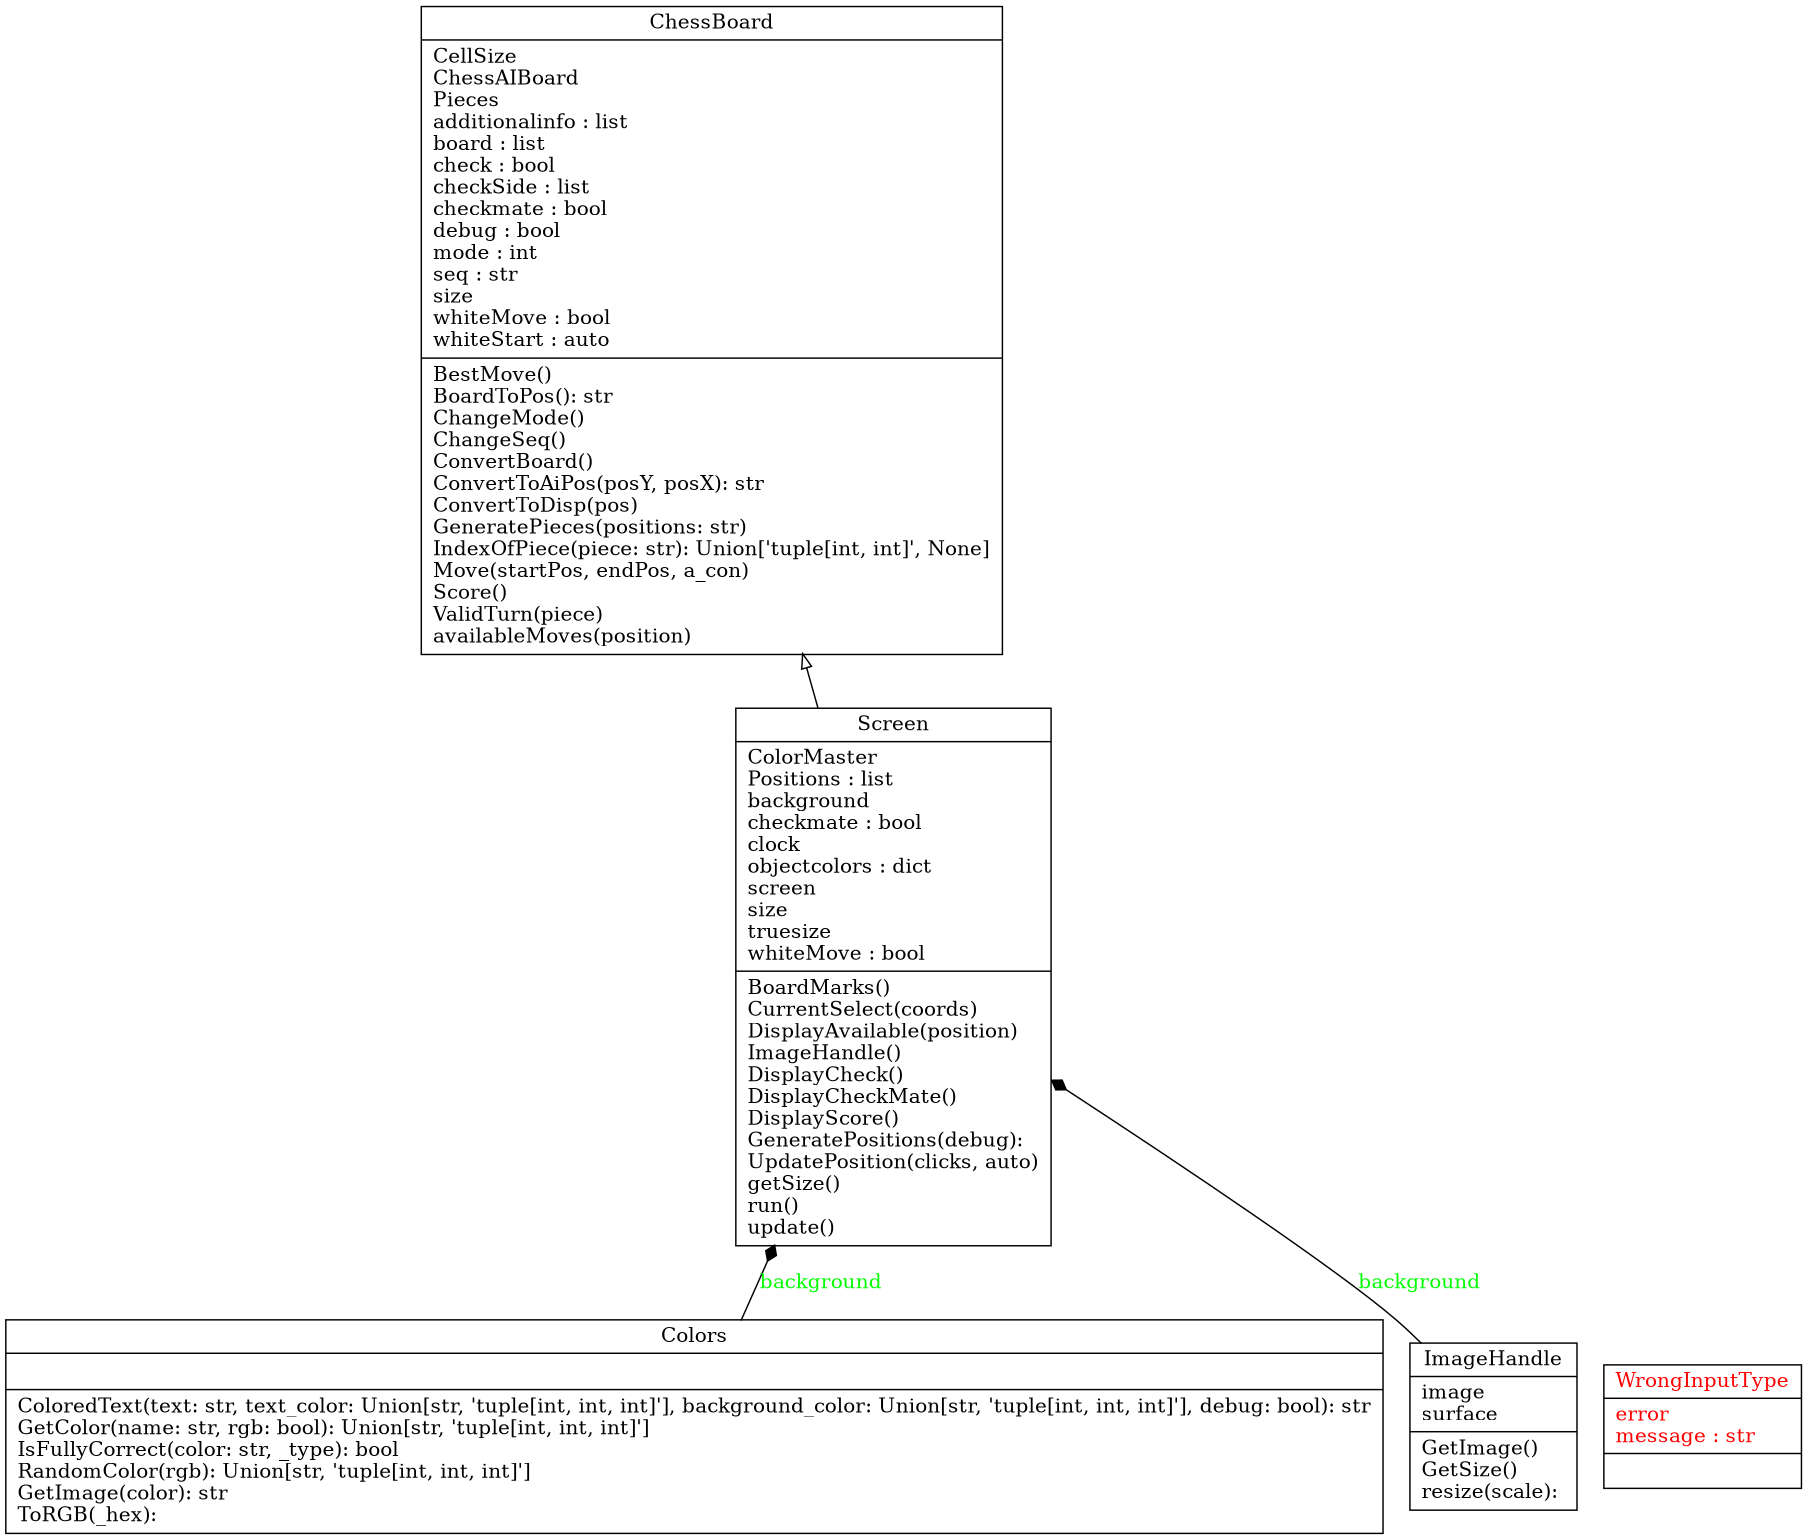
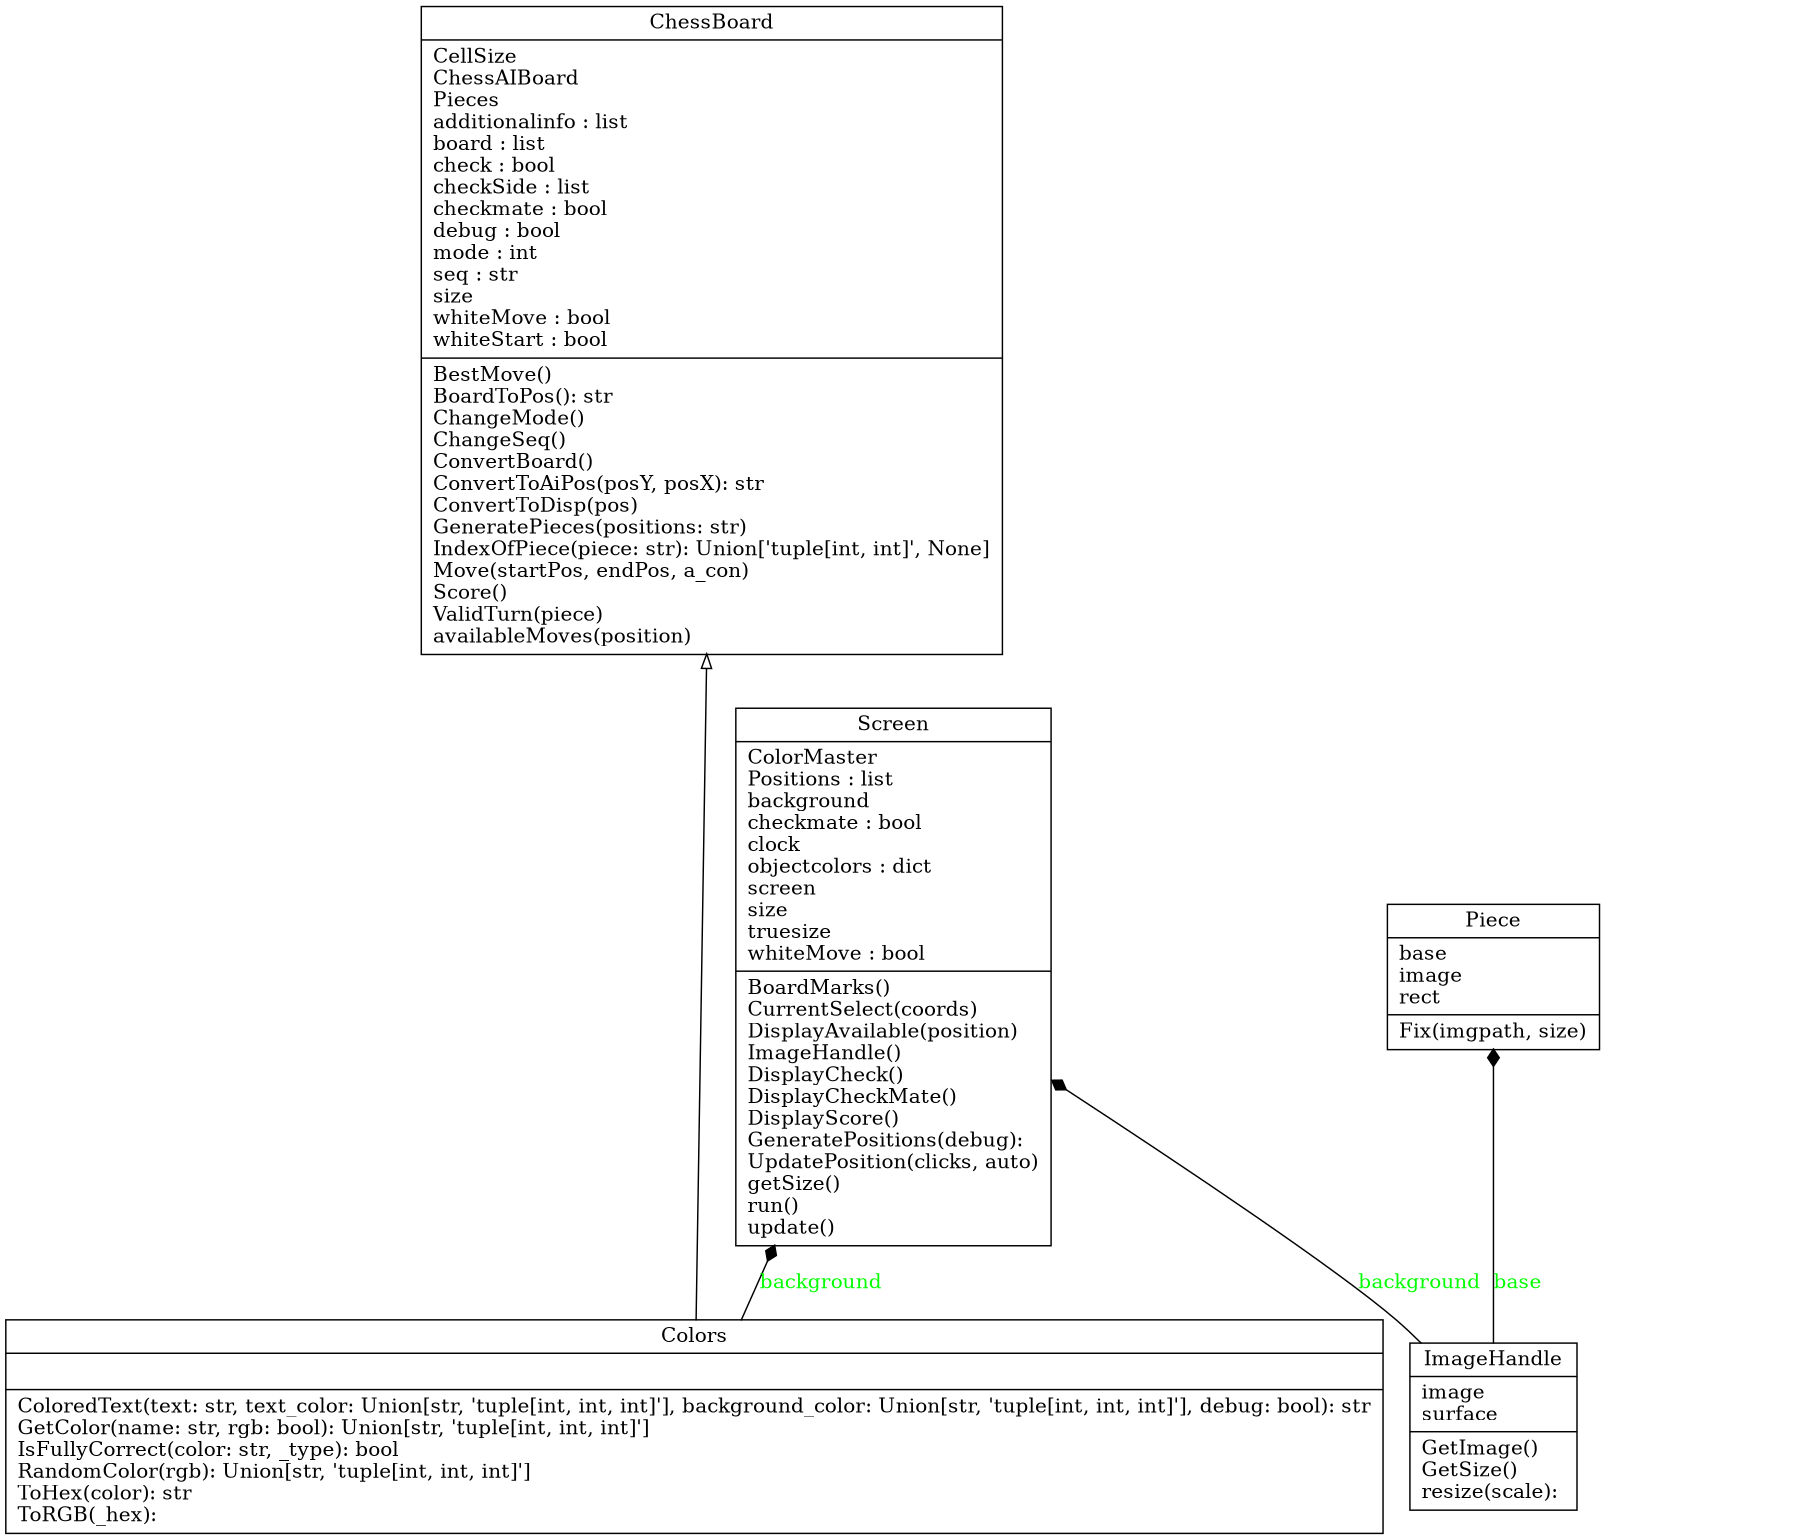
(522, 340) -> (521, 340)
(812, 688) -> (701, 994)
none -> (1493, 977)
(1703, 1427) -> none
(123, 1493) -> (105, 1493)
